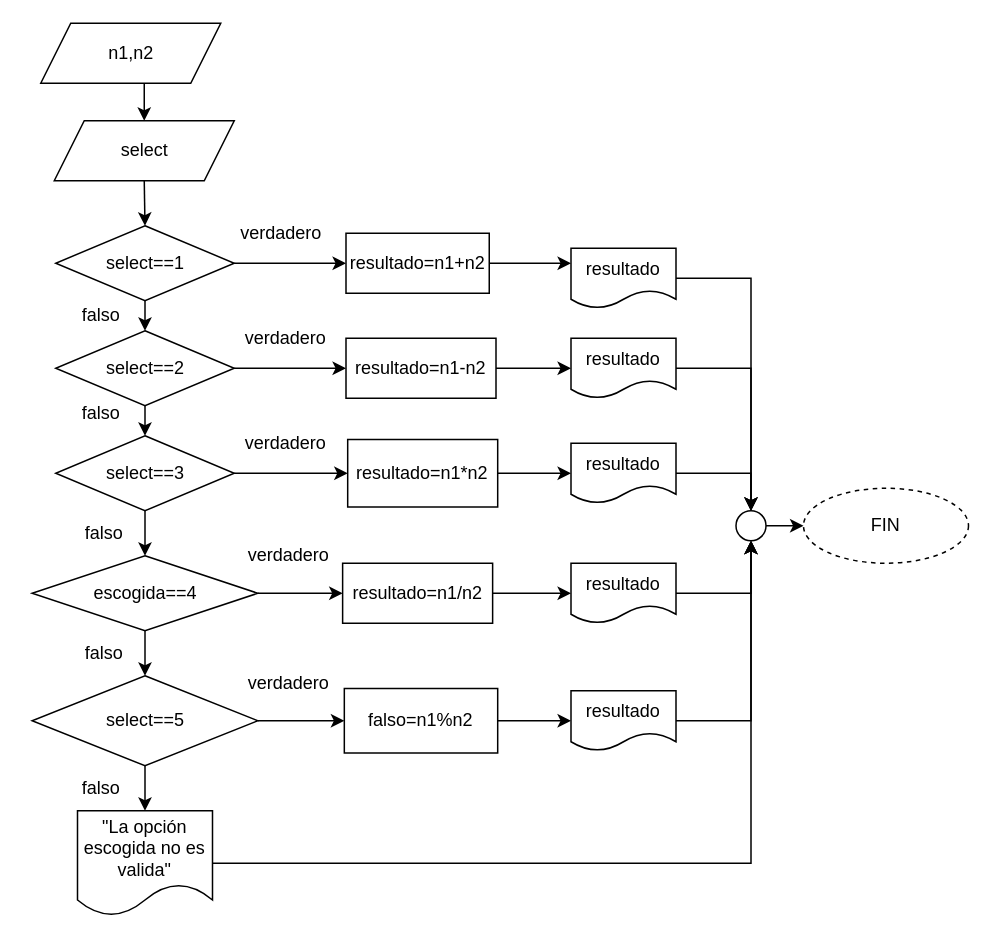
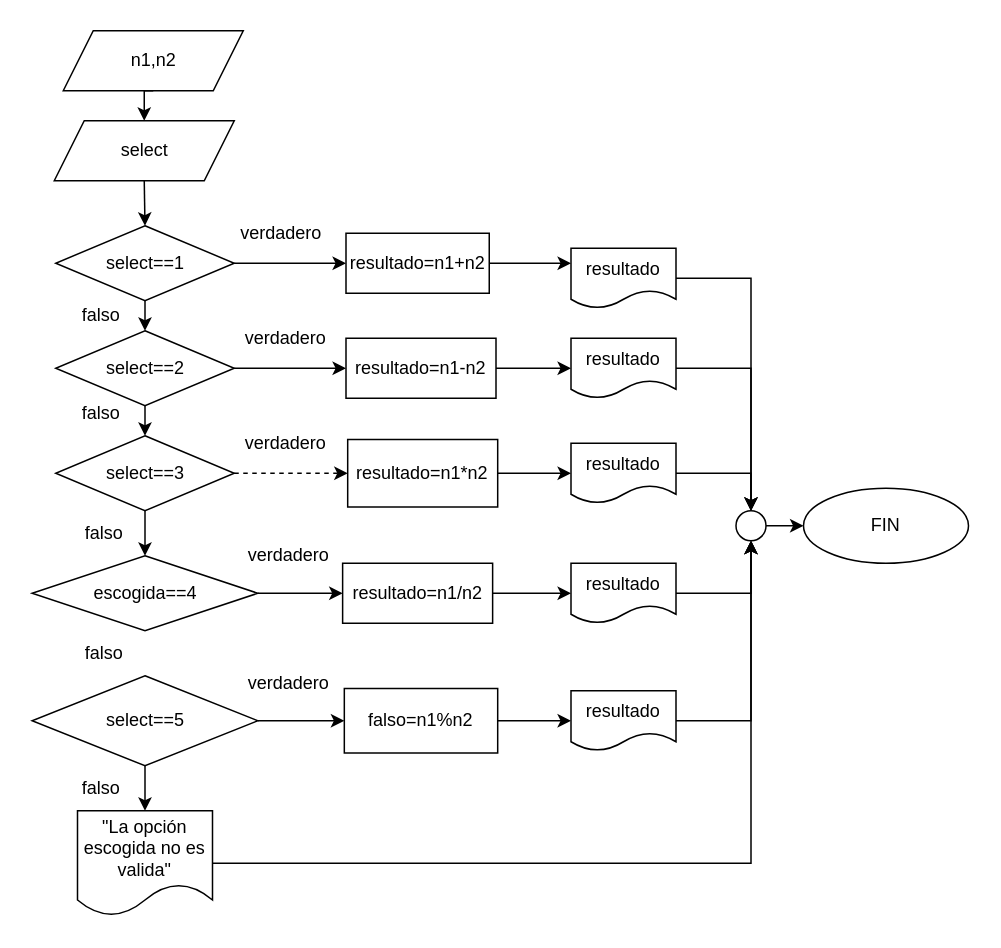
(131, 53) -> (153, 61)
(285, 473) -> (285, 473)
(886, 526) -> (886, 526)
(145, 648) -> none
